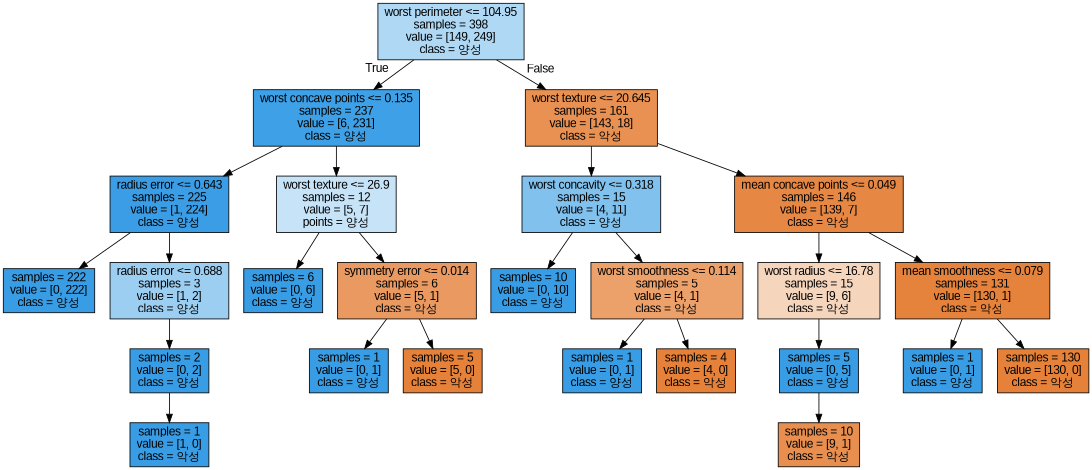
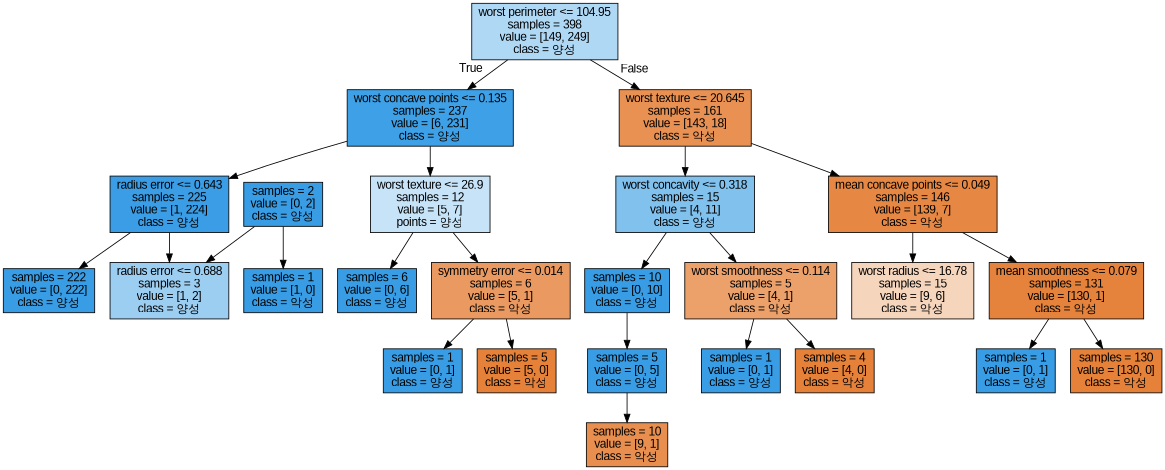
(169, 330) -> (234, 242)
(819, 330) -> (627, 327)
